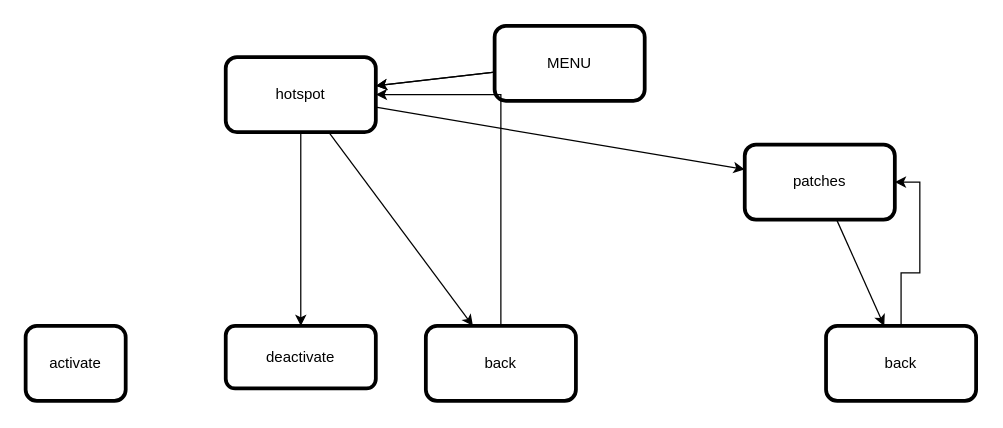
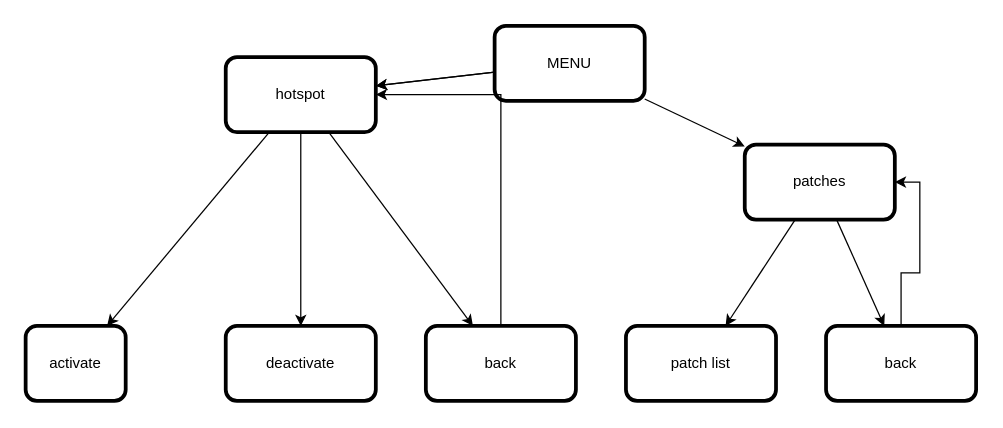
none -> (691, 121)
(556, 137) -> (191, 226)
none -> (762, 270)
(301, 357) -> (301, 363)
none -> (701, 363)
